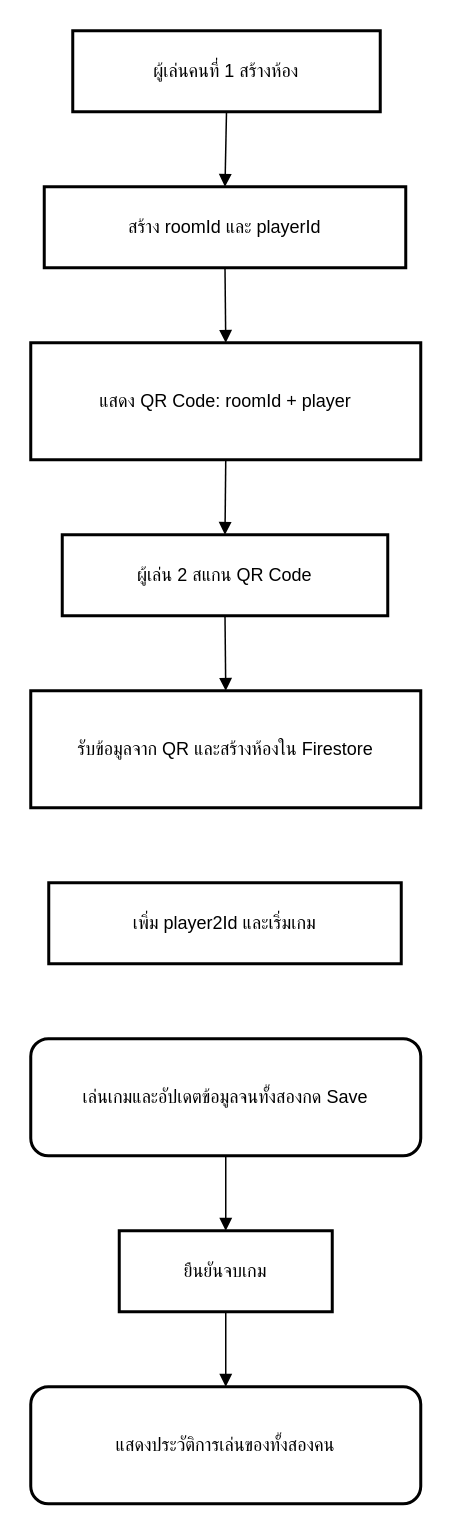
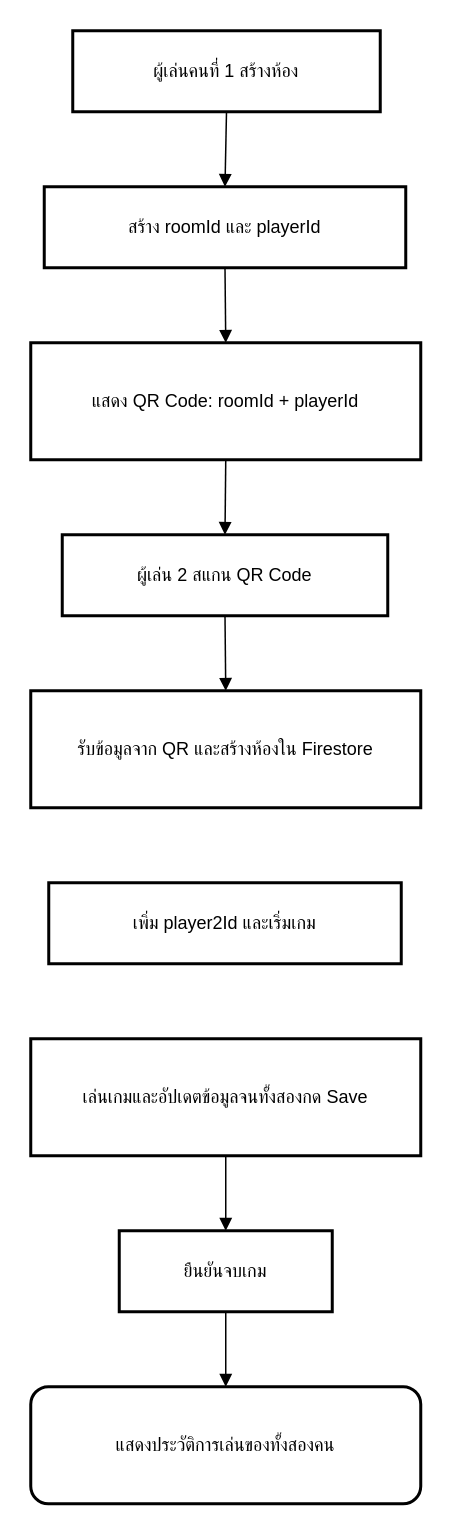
(226, 401) -> (226, 401)
(226, 1097) -> (226, 1097)
